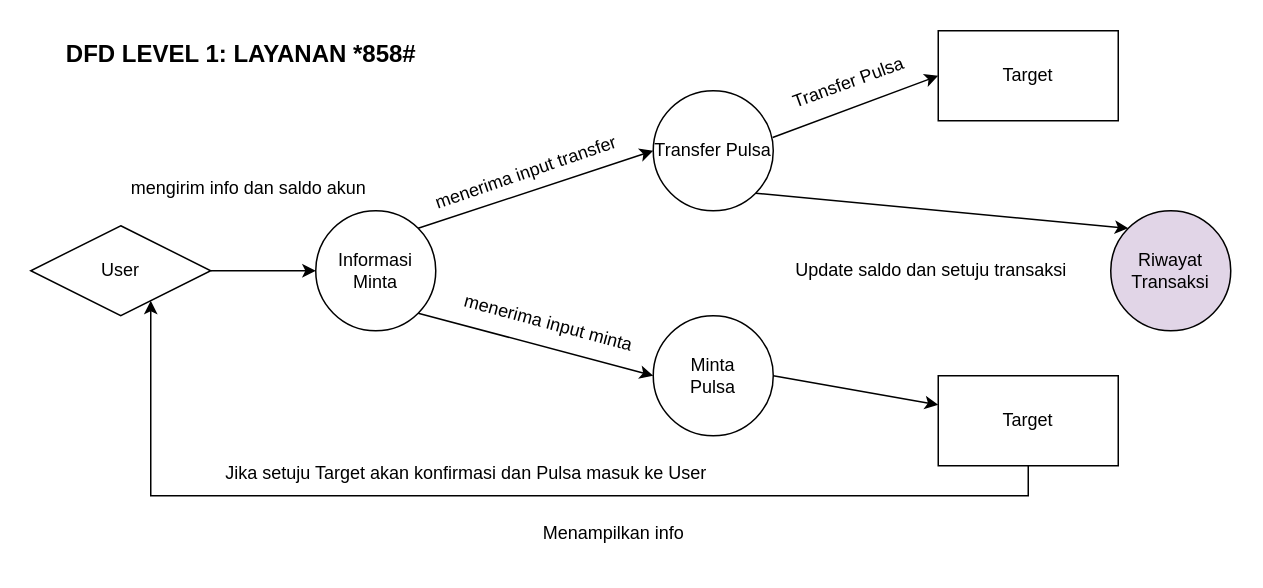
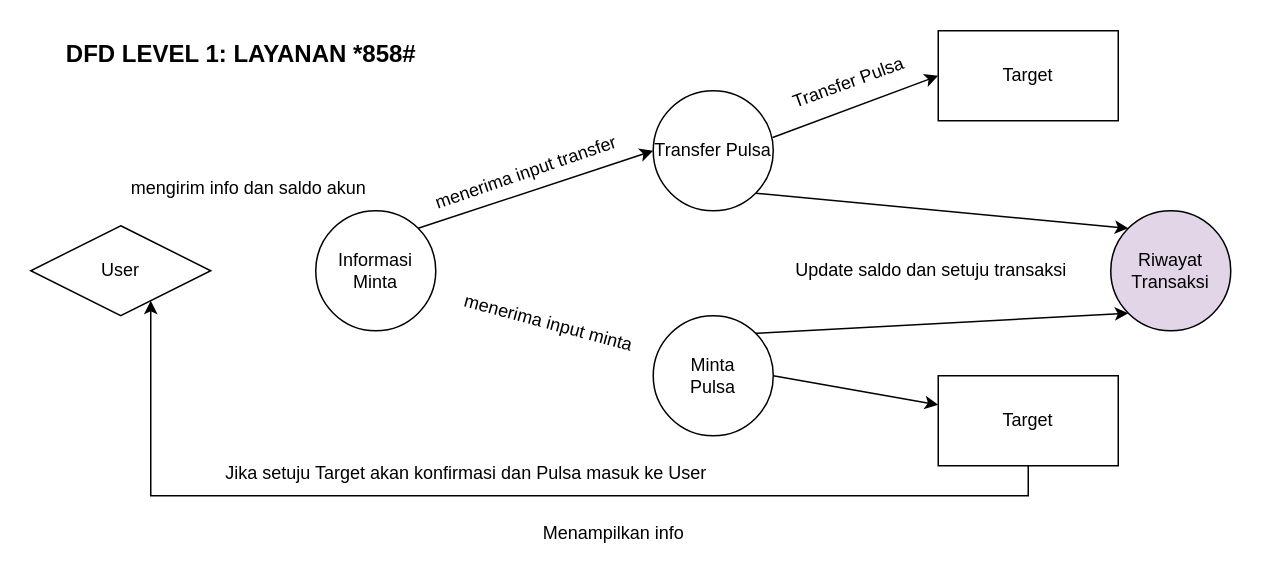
(258, 271) -> none
none -> (937, 324)
(531, 343) -> none
